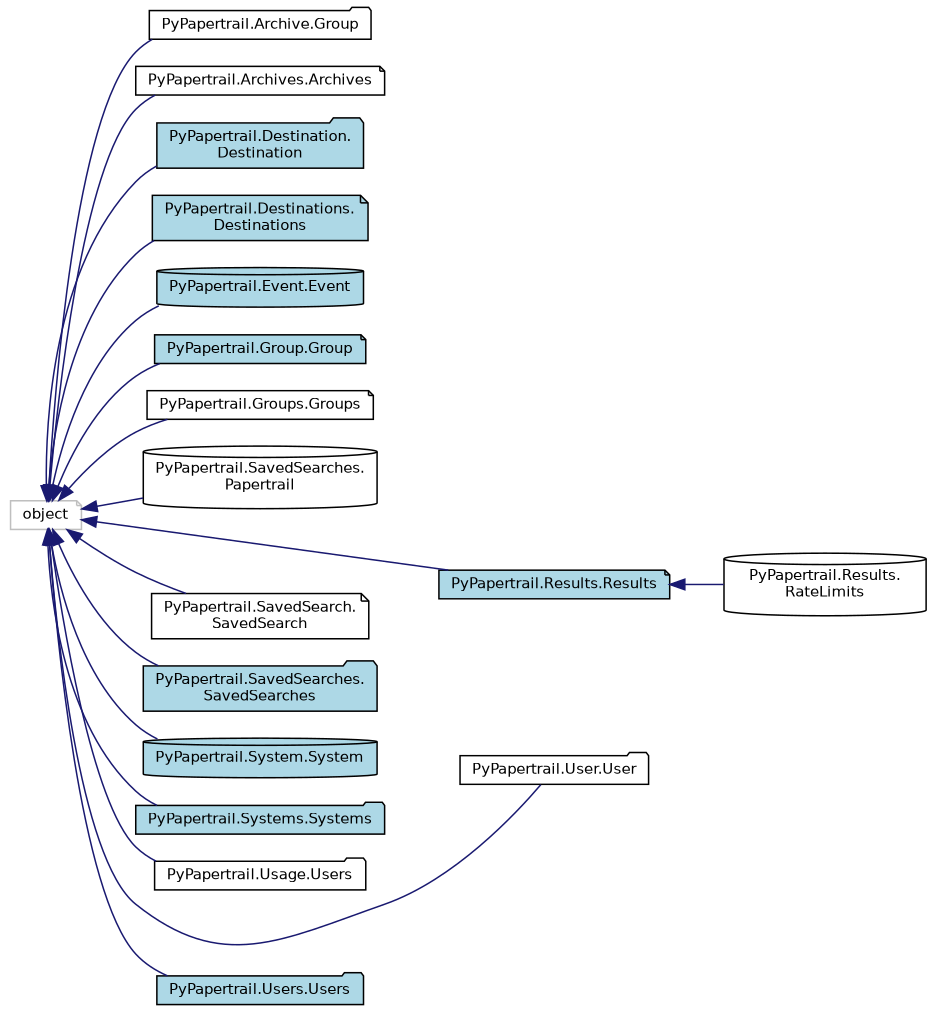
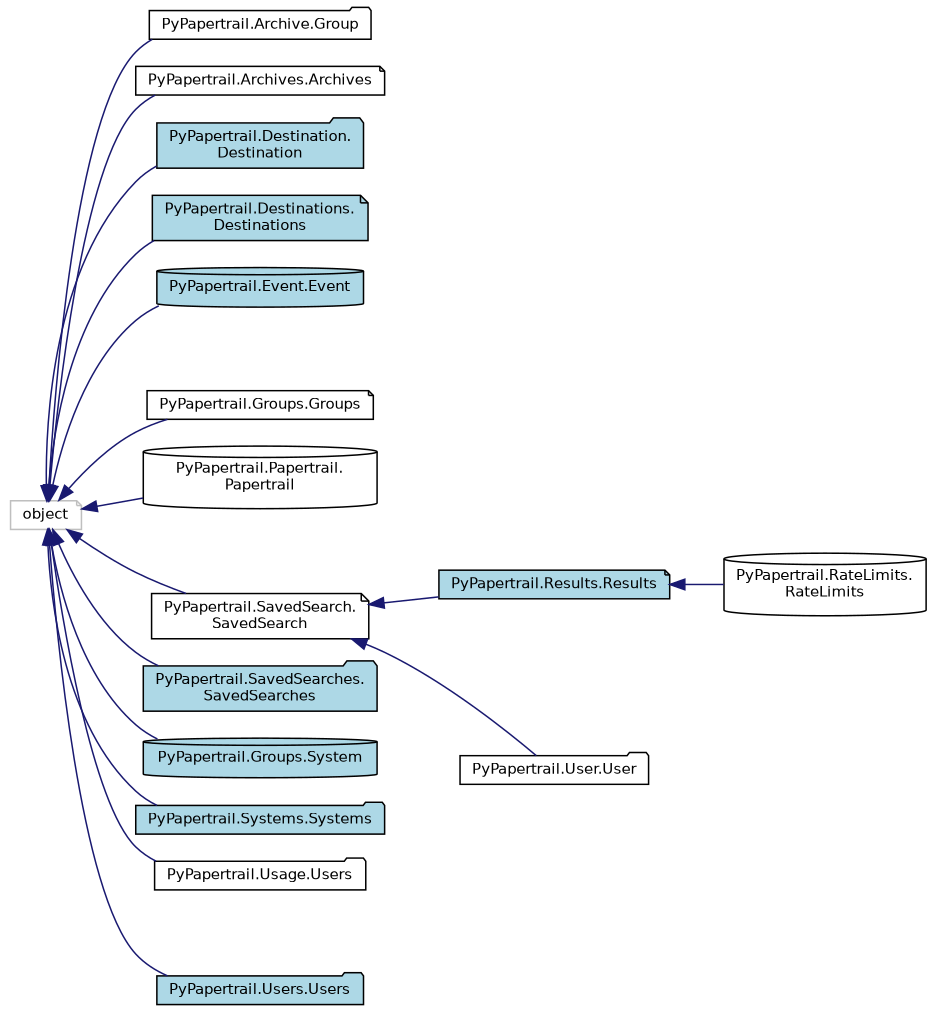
(260, 349) -> none
(260, 477) -> (260, 477)
(272, 546) -> (411, 600)
(825, 584) -> (825, 584)
(260, 758) -> (260, 758)
(173, 928) -> (455, 694)
